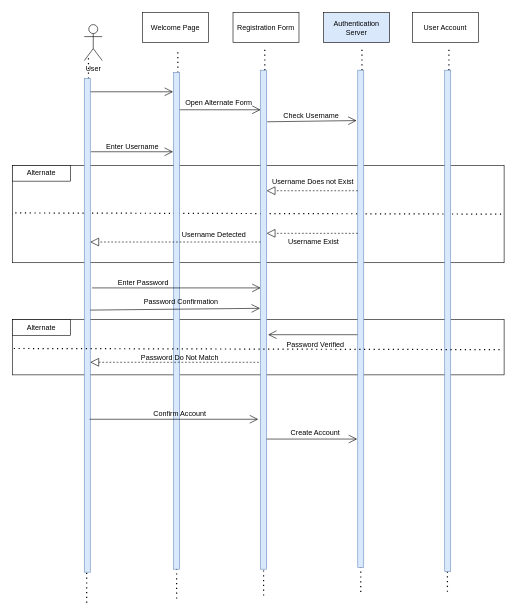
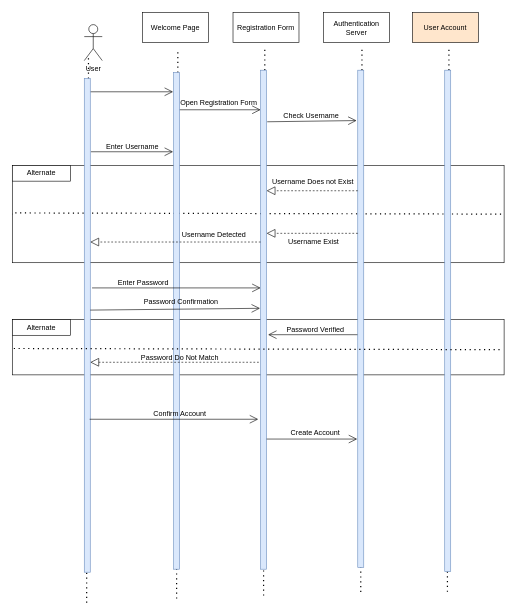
(357, 27) -> (357, 27)
(446, 27) -> (446, 27)
(219, 102) -> (219, 102)
(315, 345) -> (315, 330)
